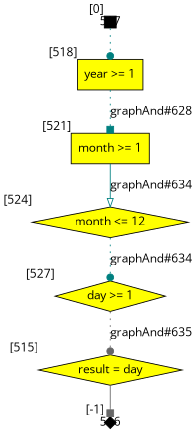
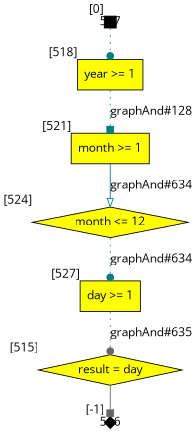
(151, 112) -> (151, 112)
(110, 296) -> (110, 296)
